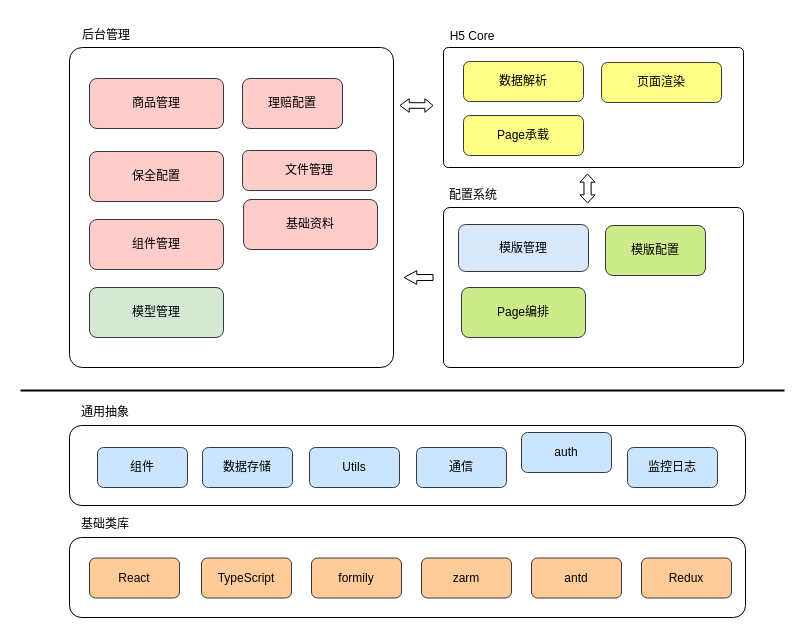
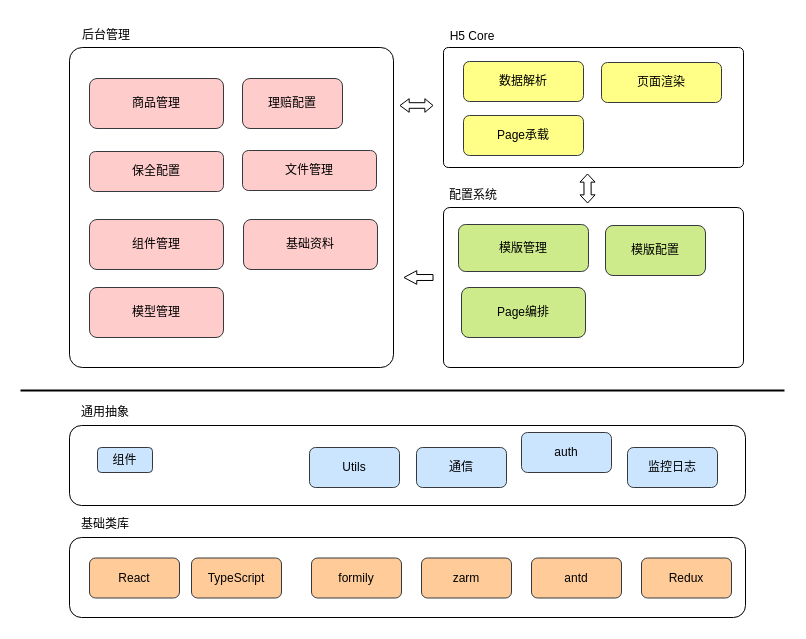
(157, 177) -> (157, 172)
(311, 225) -> (311, 245)
(524, 248) -> (524, 248)
(157, 313) -> (157, 313)
(143, 468) -> (125, 460)
(248, 468) -> none
(247, 578) -> (237, 578)
